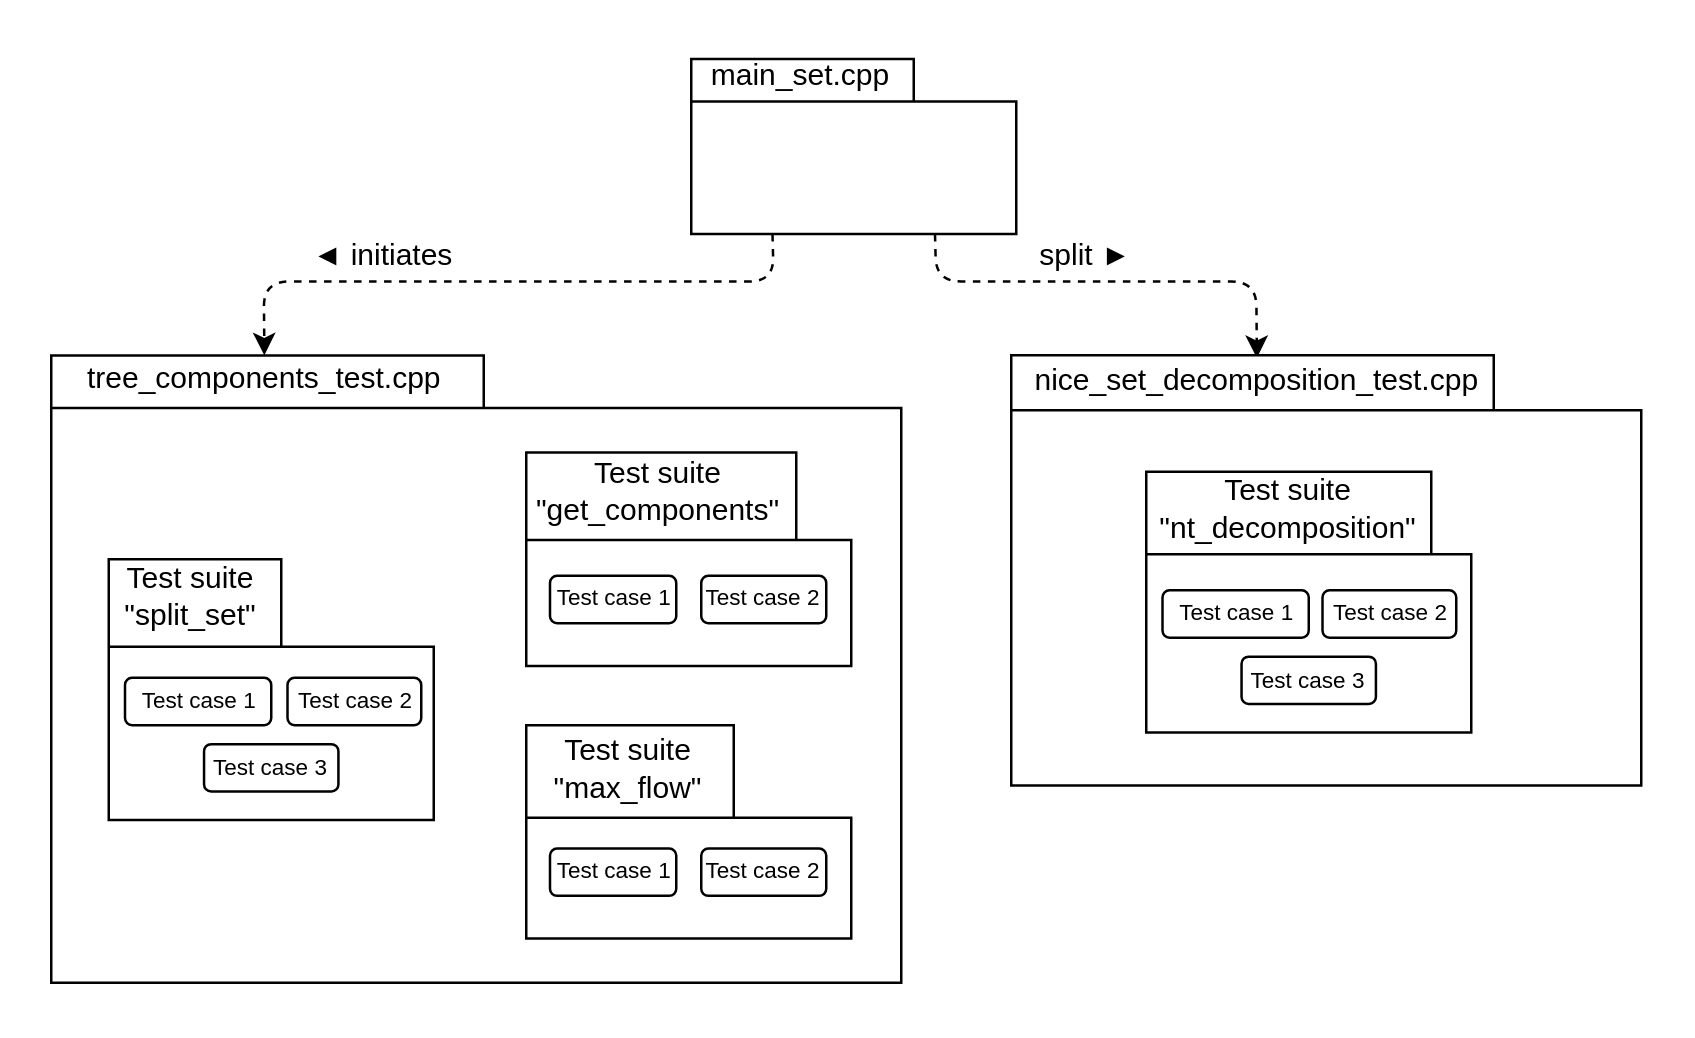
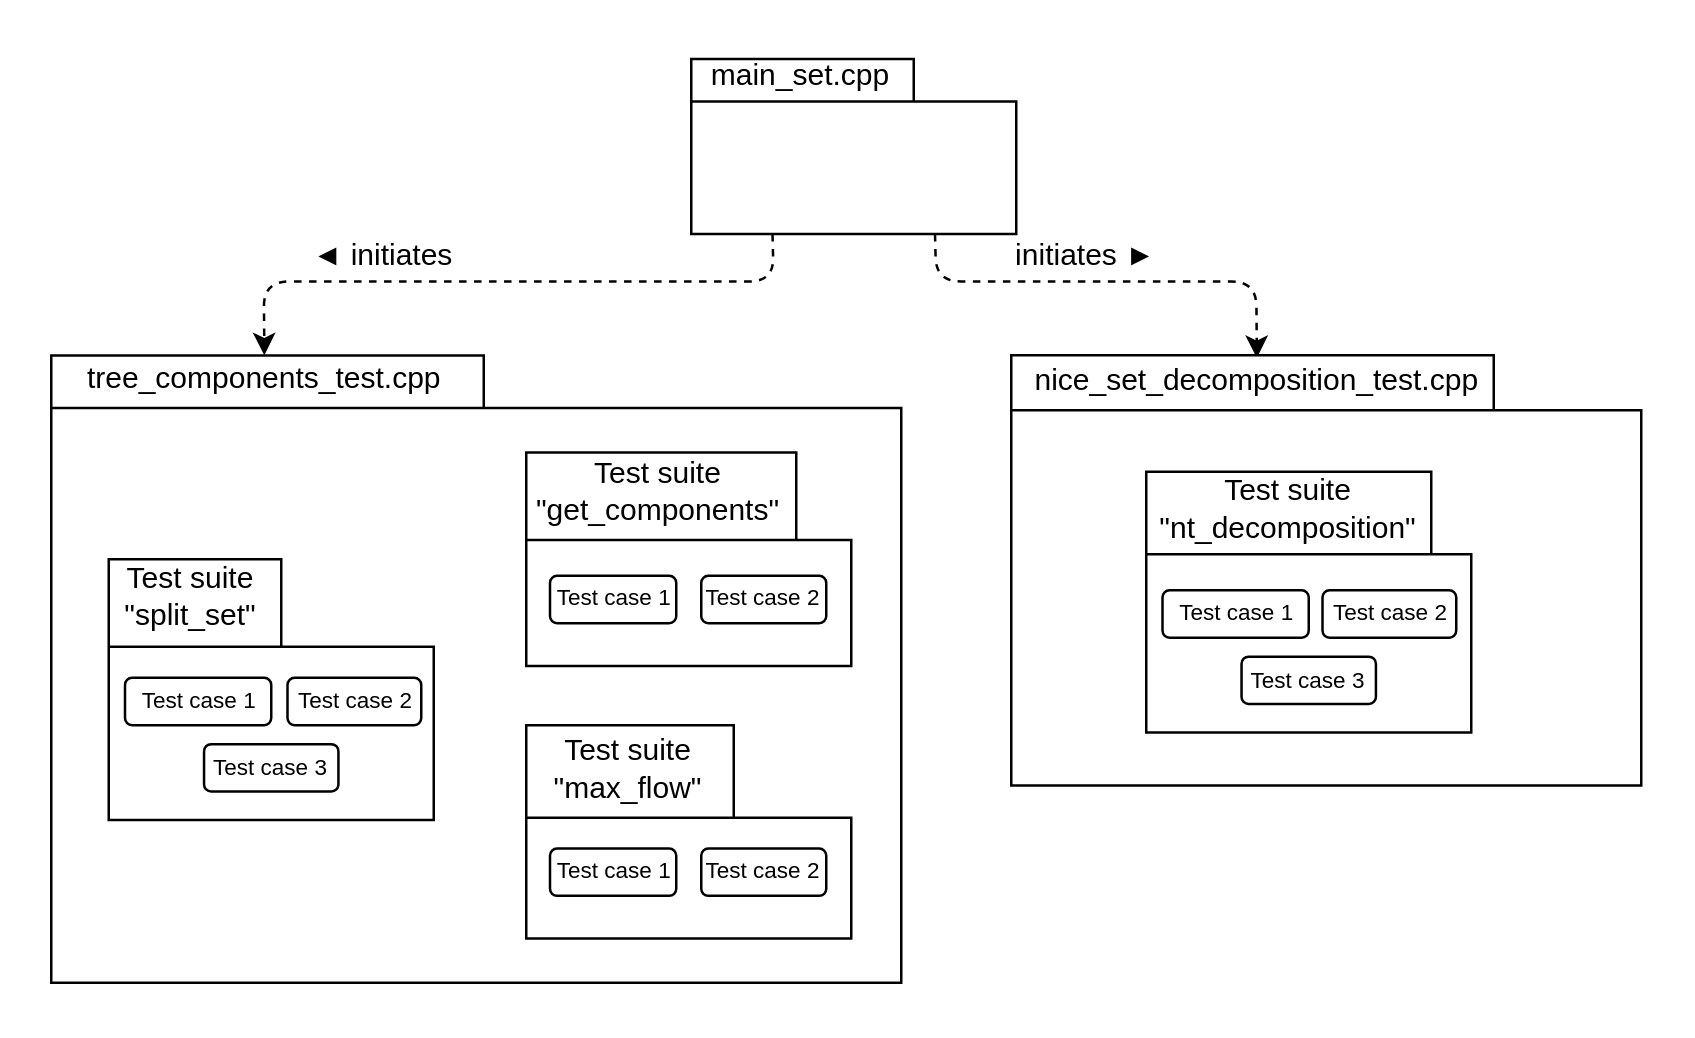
(1086, 256) -> (1086, 256)
